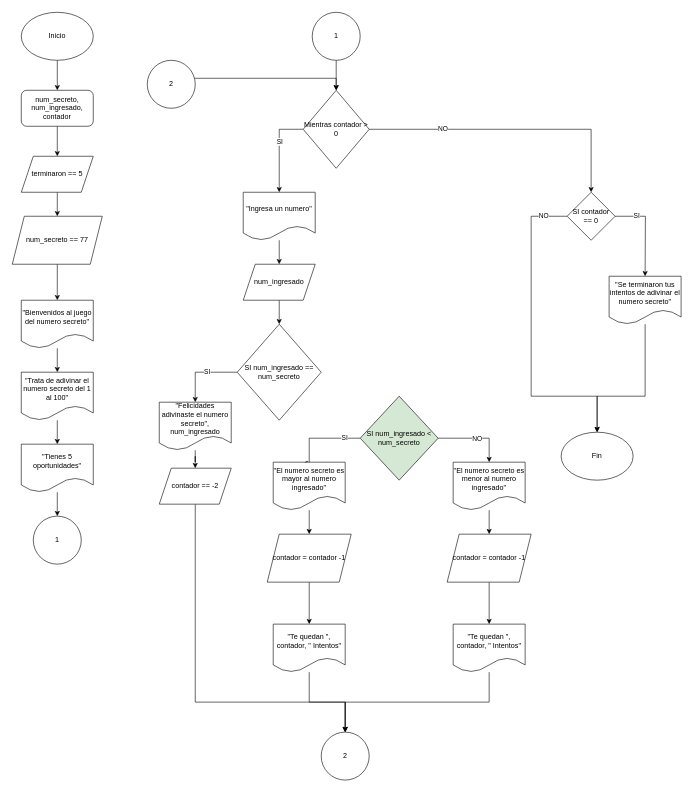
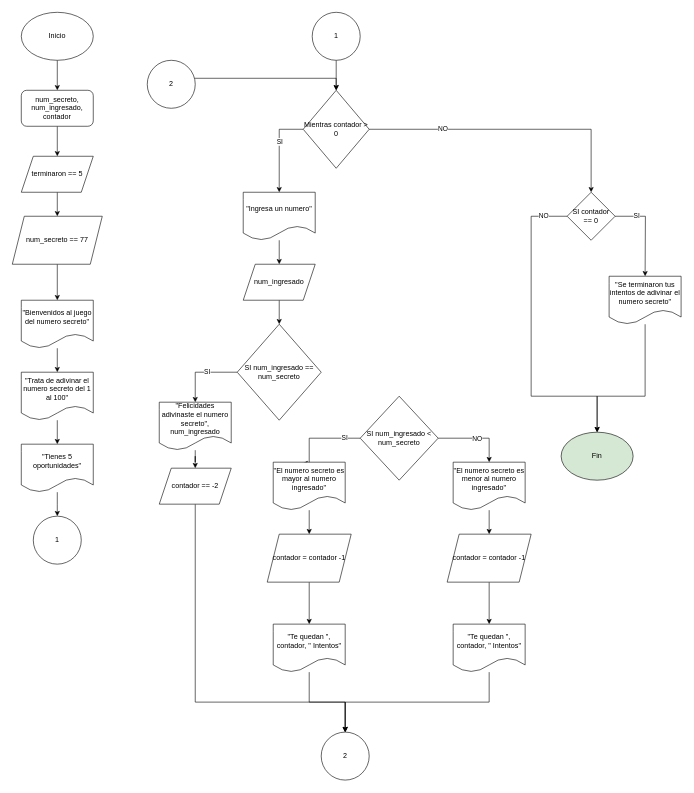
(399, 438) -> (399, 438)
(597, 456) -> (597, 456)
